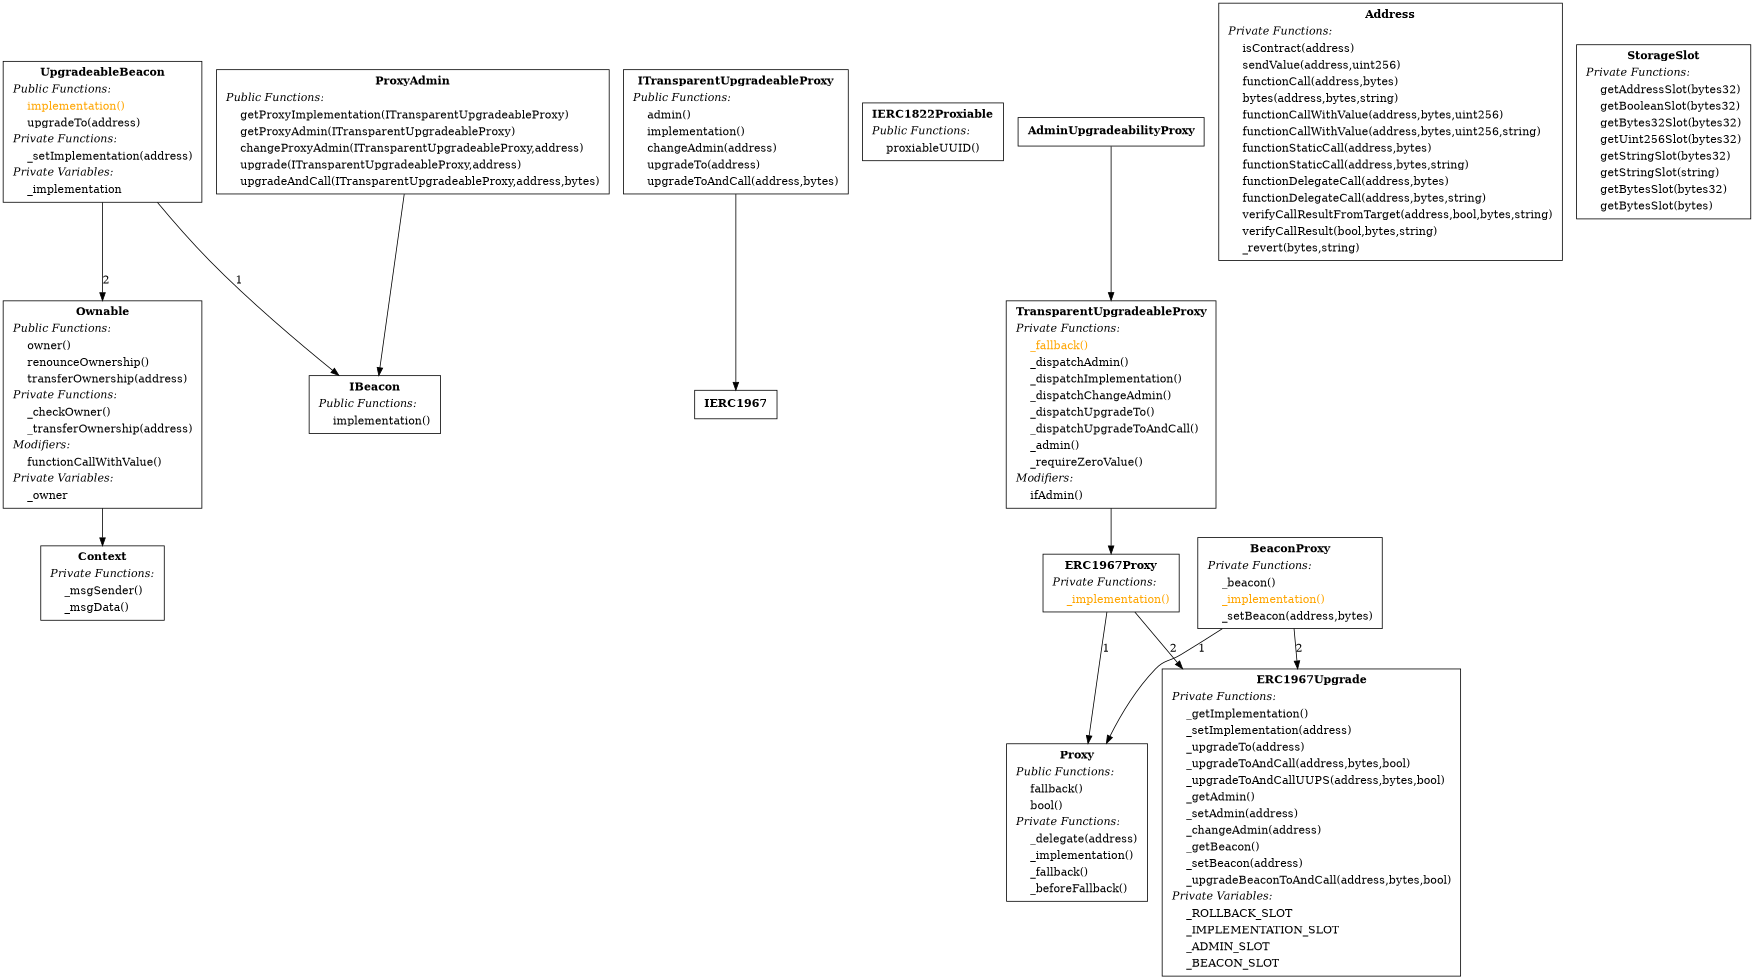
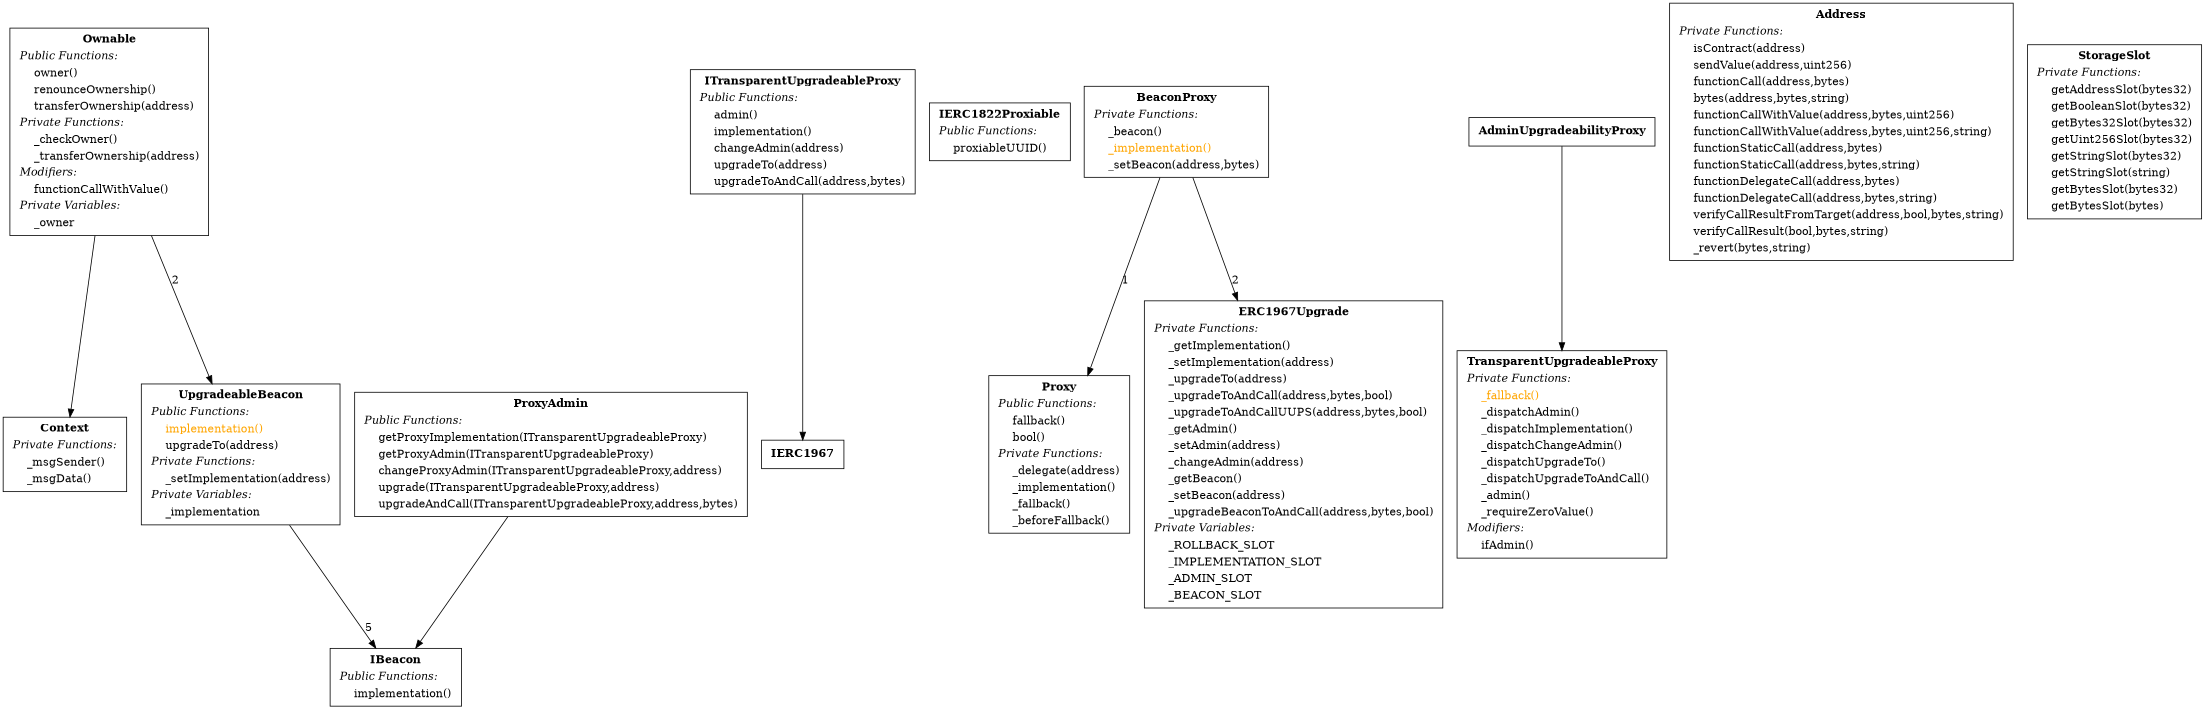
(103, 247) -> (180, 306)
(239, 281) -> (369, 628)
(1111, 583) -> none
